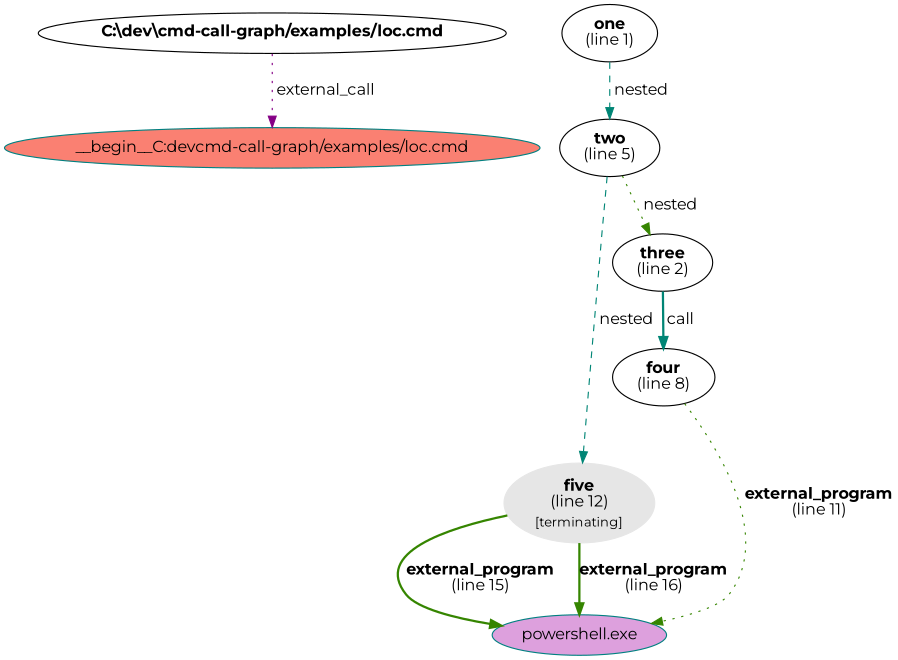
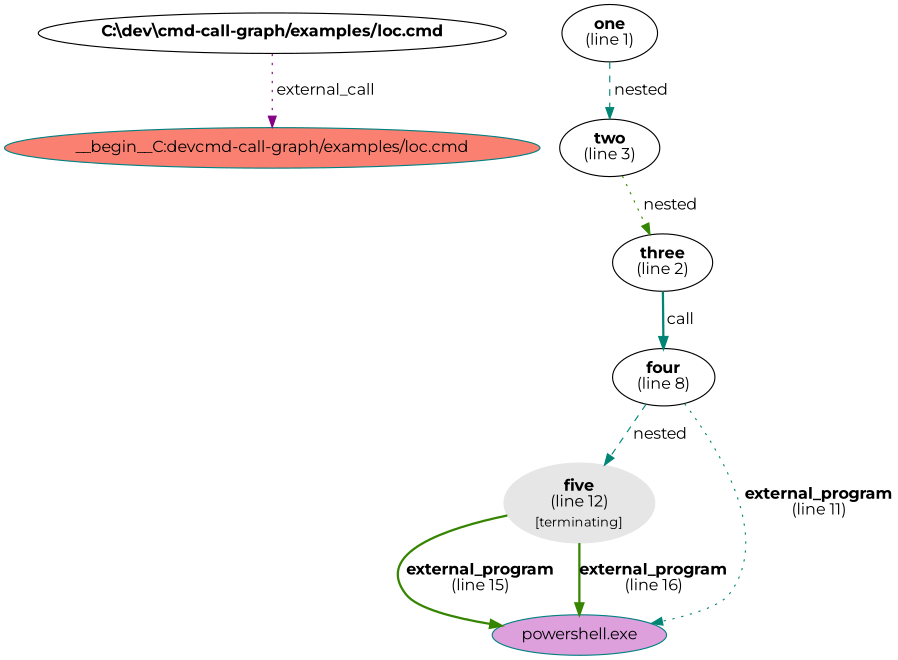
(610, 155) -> (610, 155)
(595, 314) -> (628, 430)
(744, 530) -> (744, 530)
